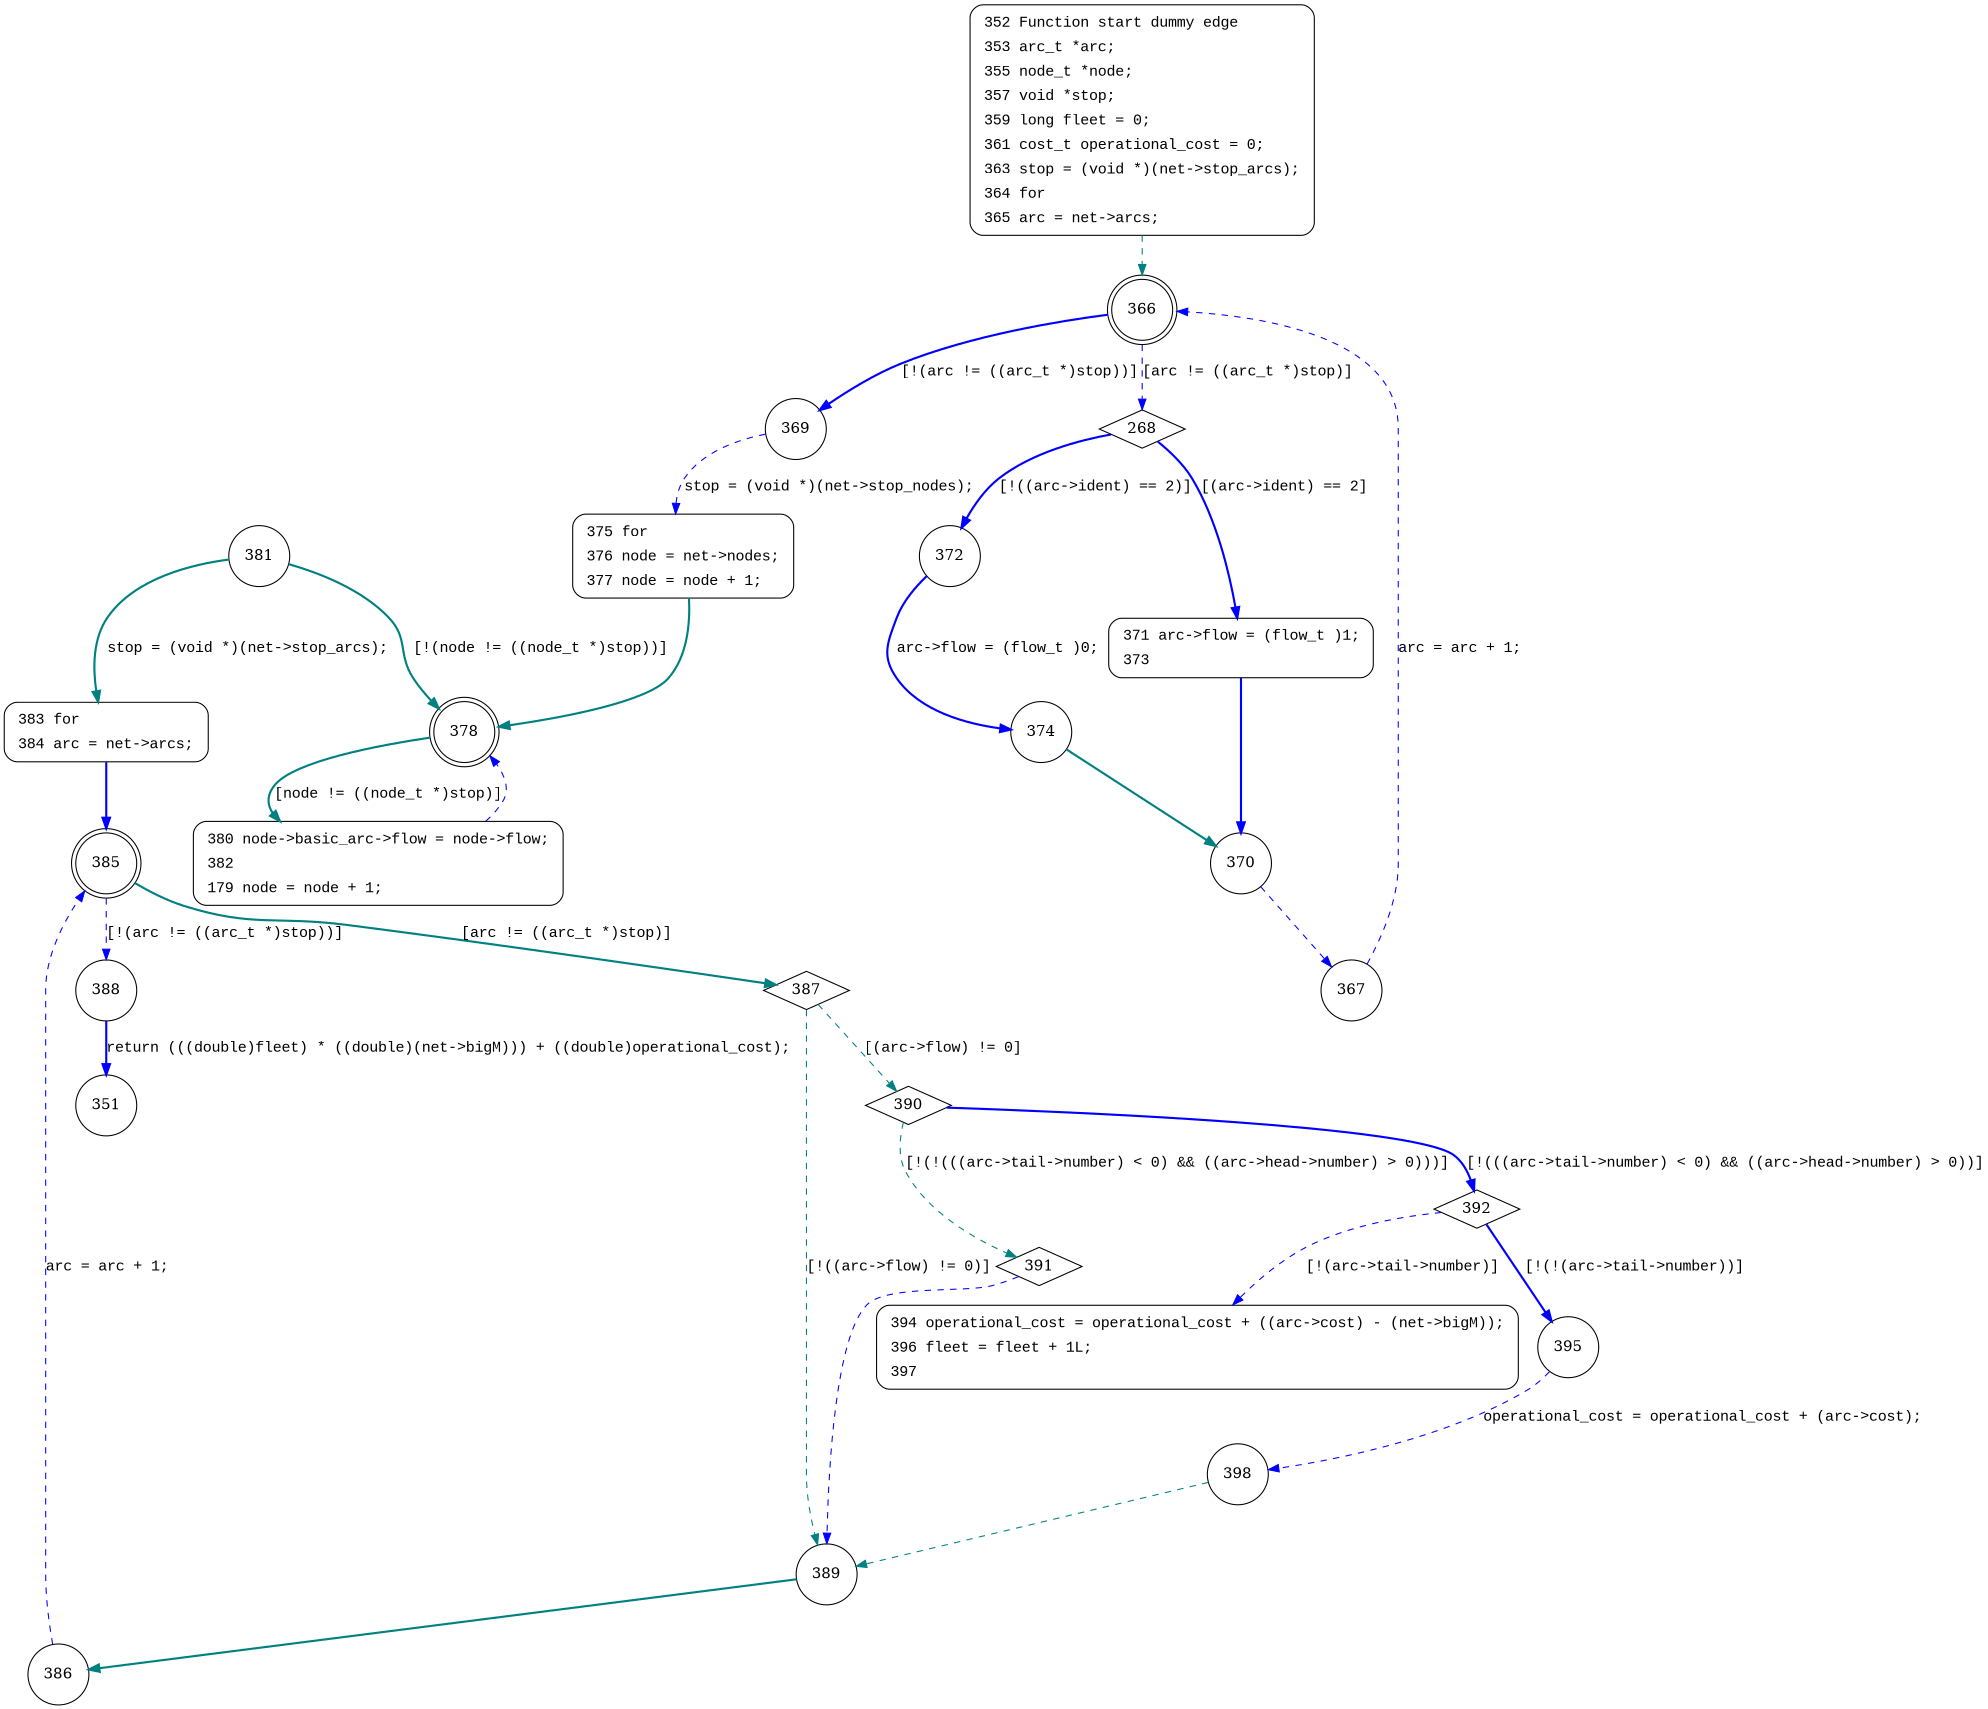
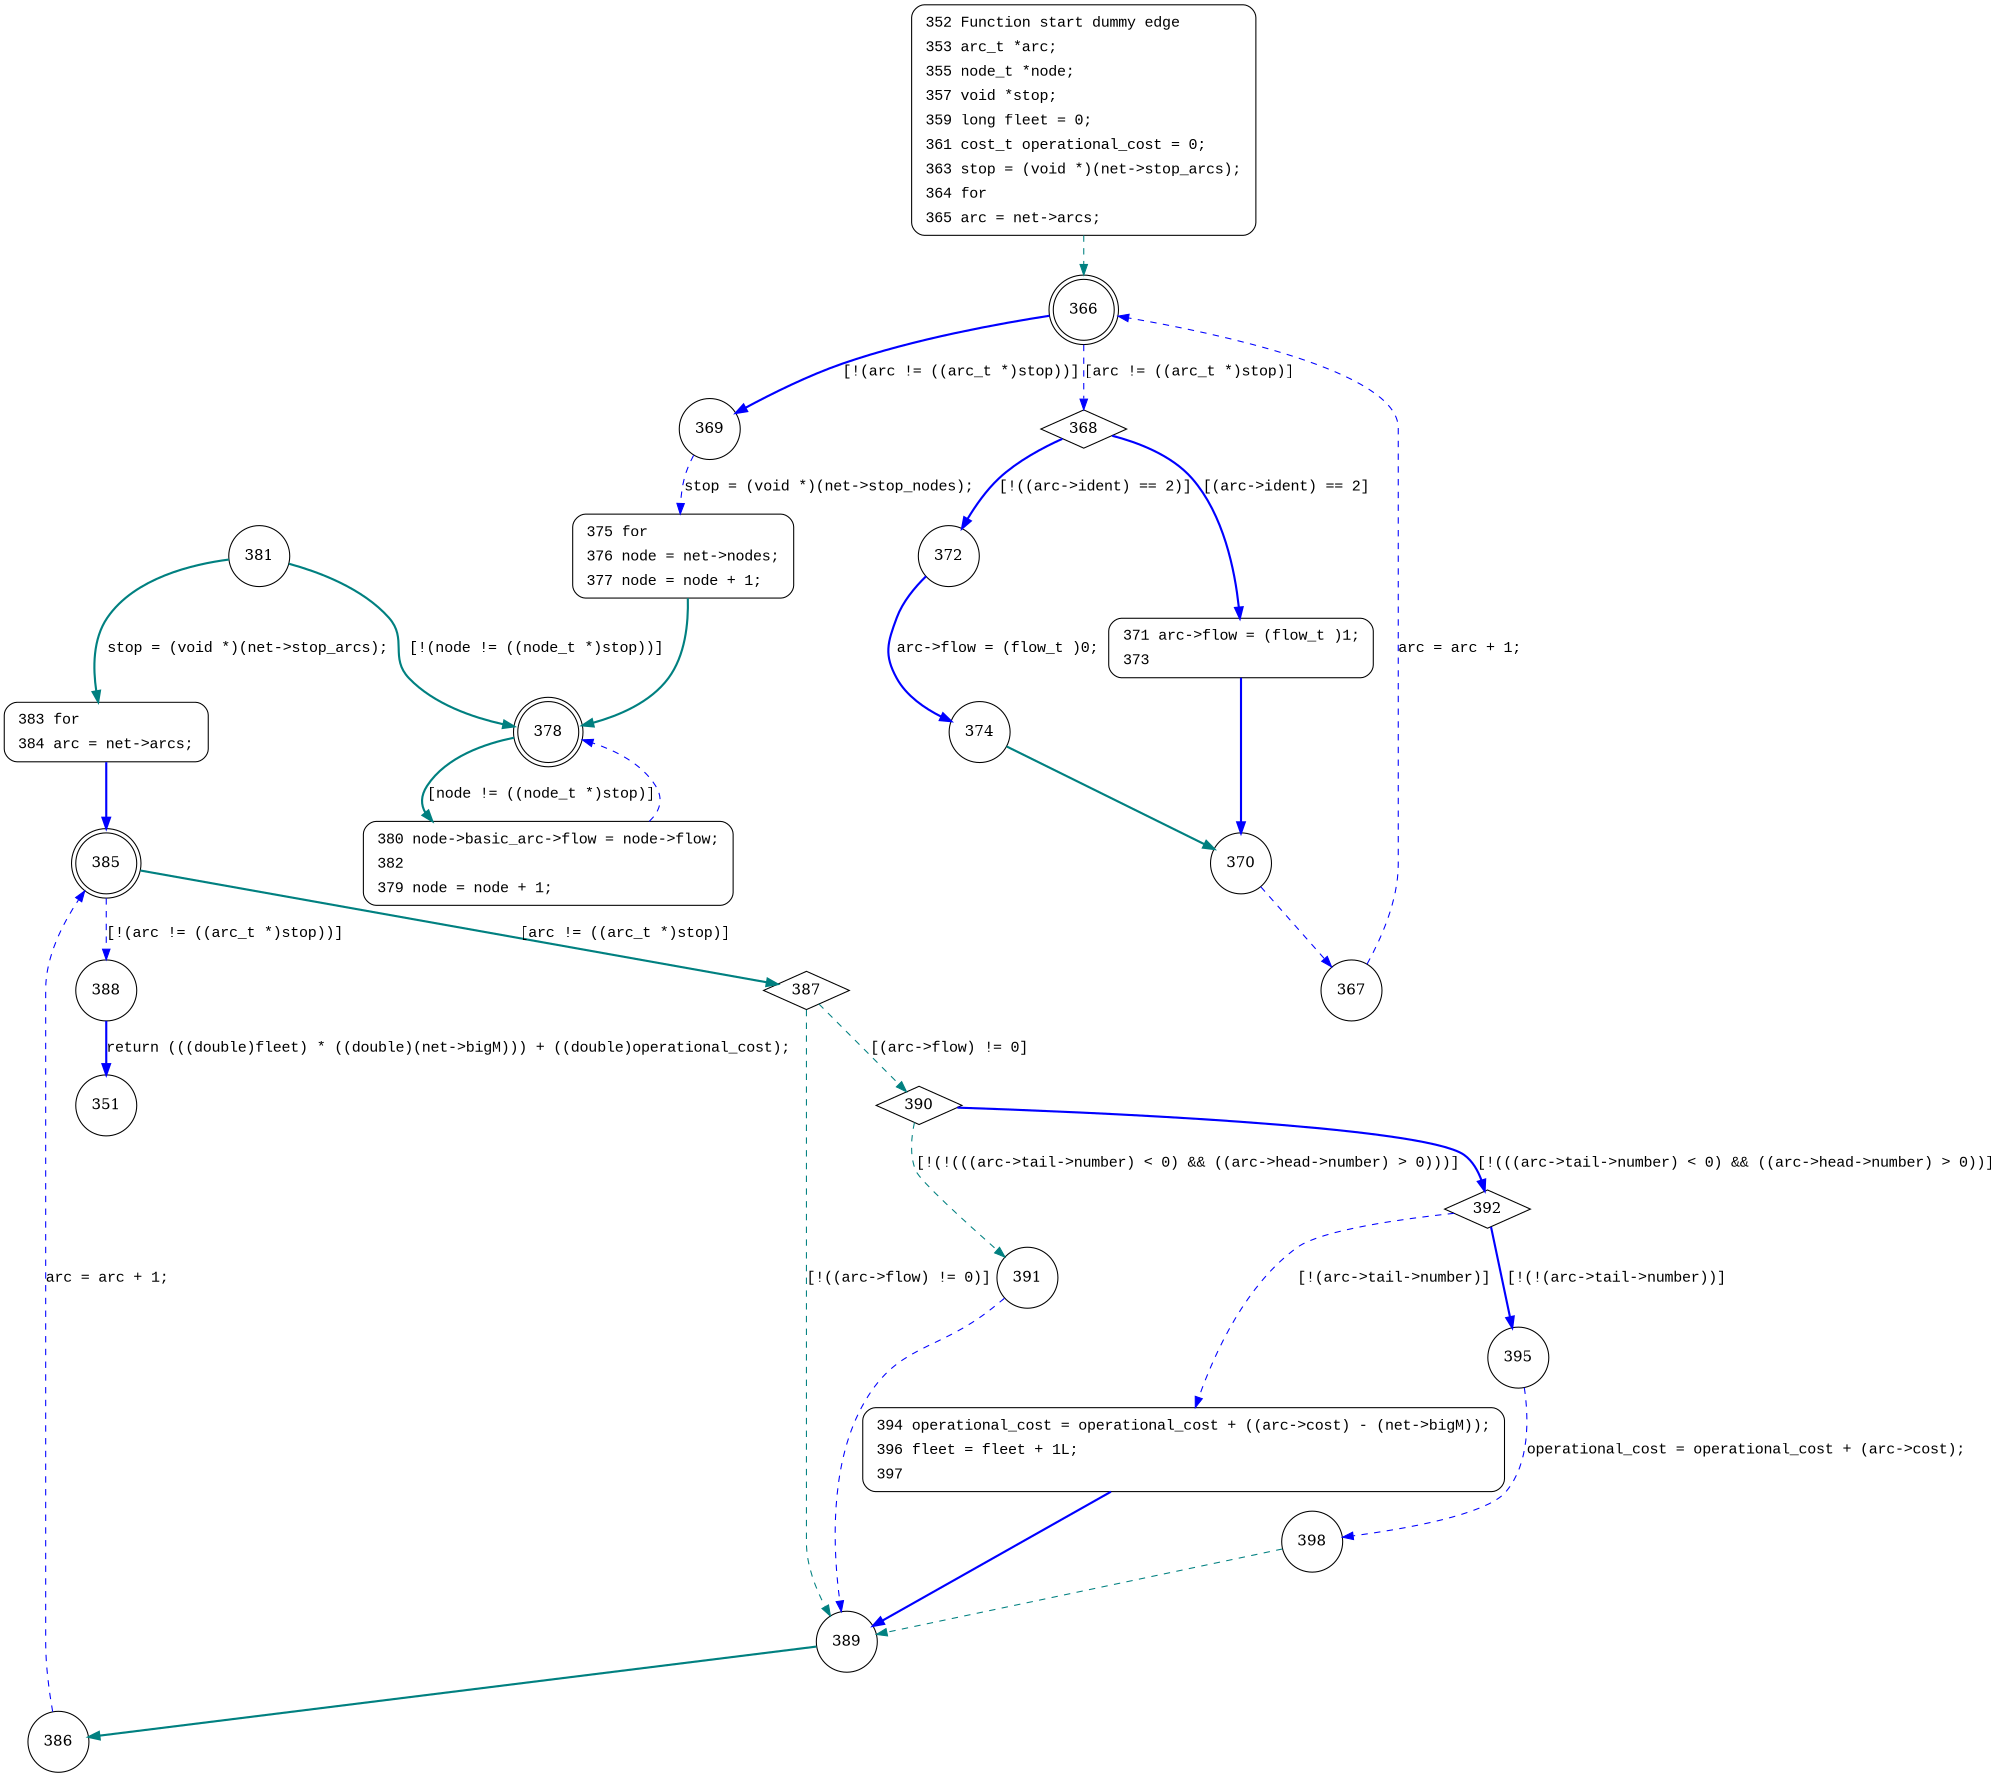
(1142, 429) -> (1084, 429)
(220, 888) -> (390, 888)
(1039, 1267) -> (1027, 1278)
none -> (997, 1556)
